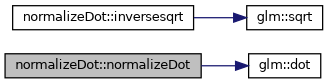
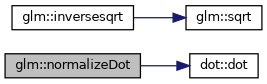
(103, 18) -> (73, 18)
(103, 66) -> (73, 66)
(285, 66) -> (224, 66)
